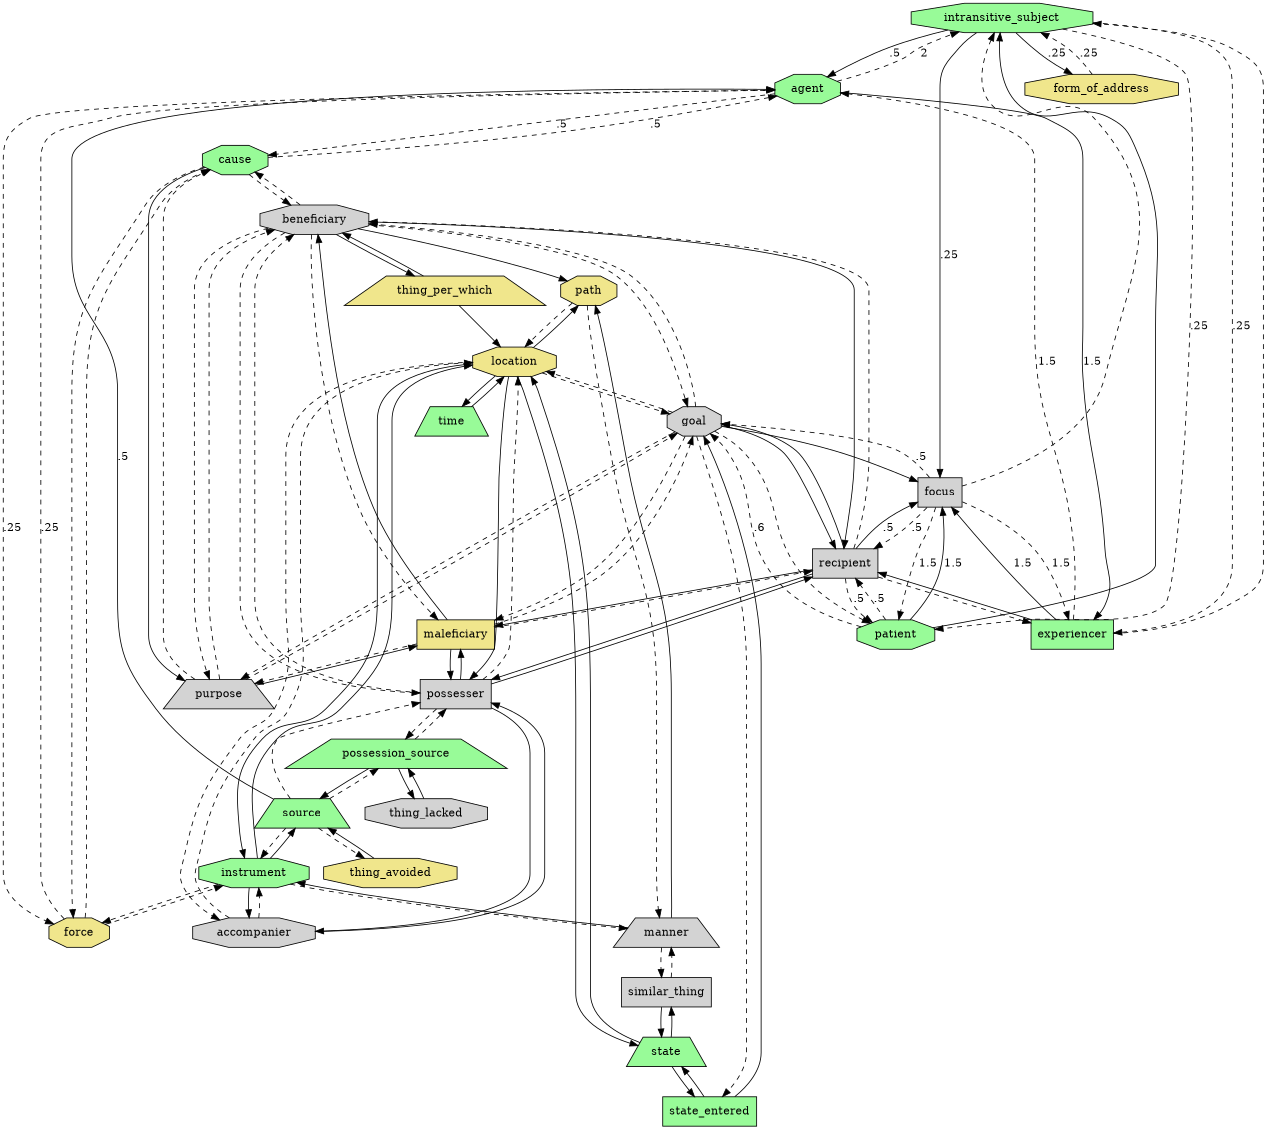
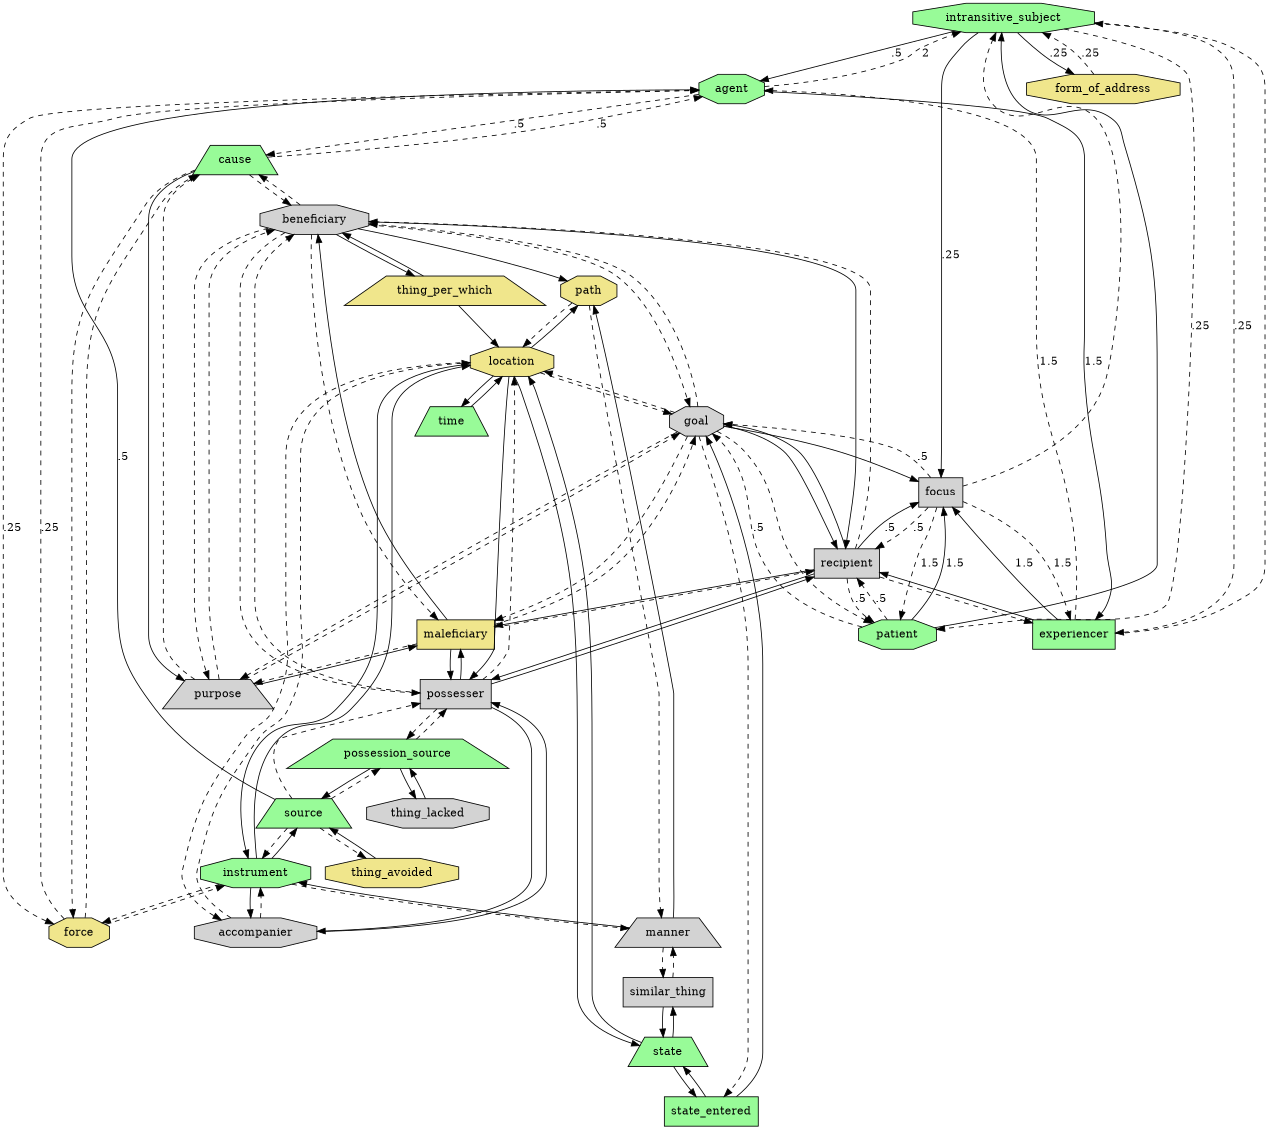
(235, 160) -> (235, 160)
(760, 528) -> (759, 528)
